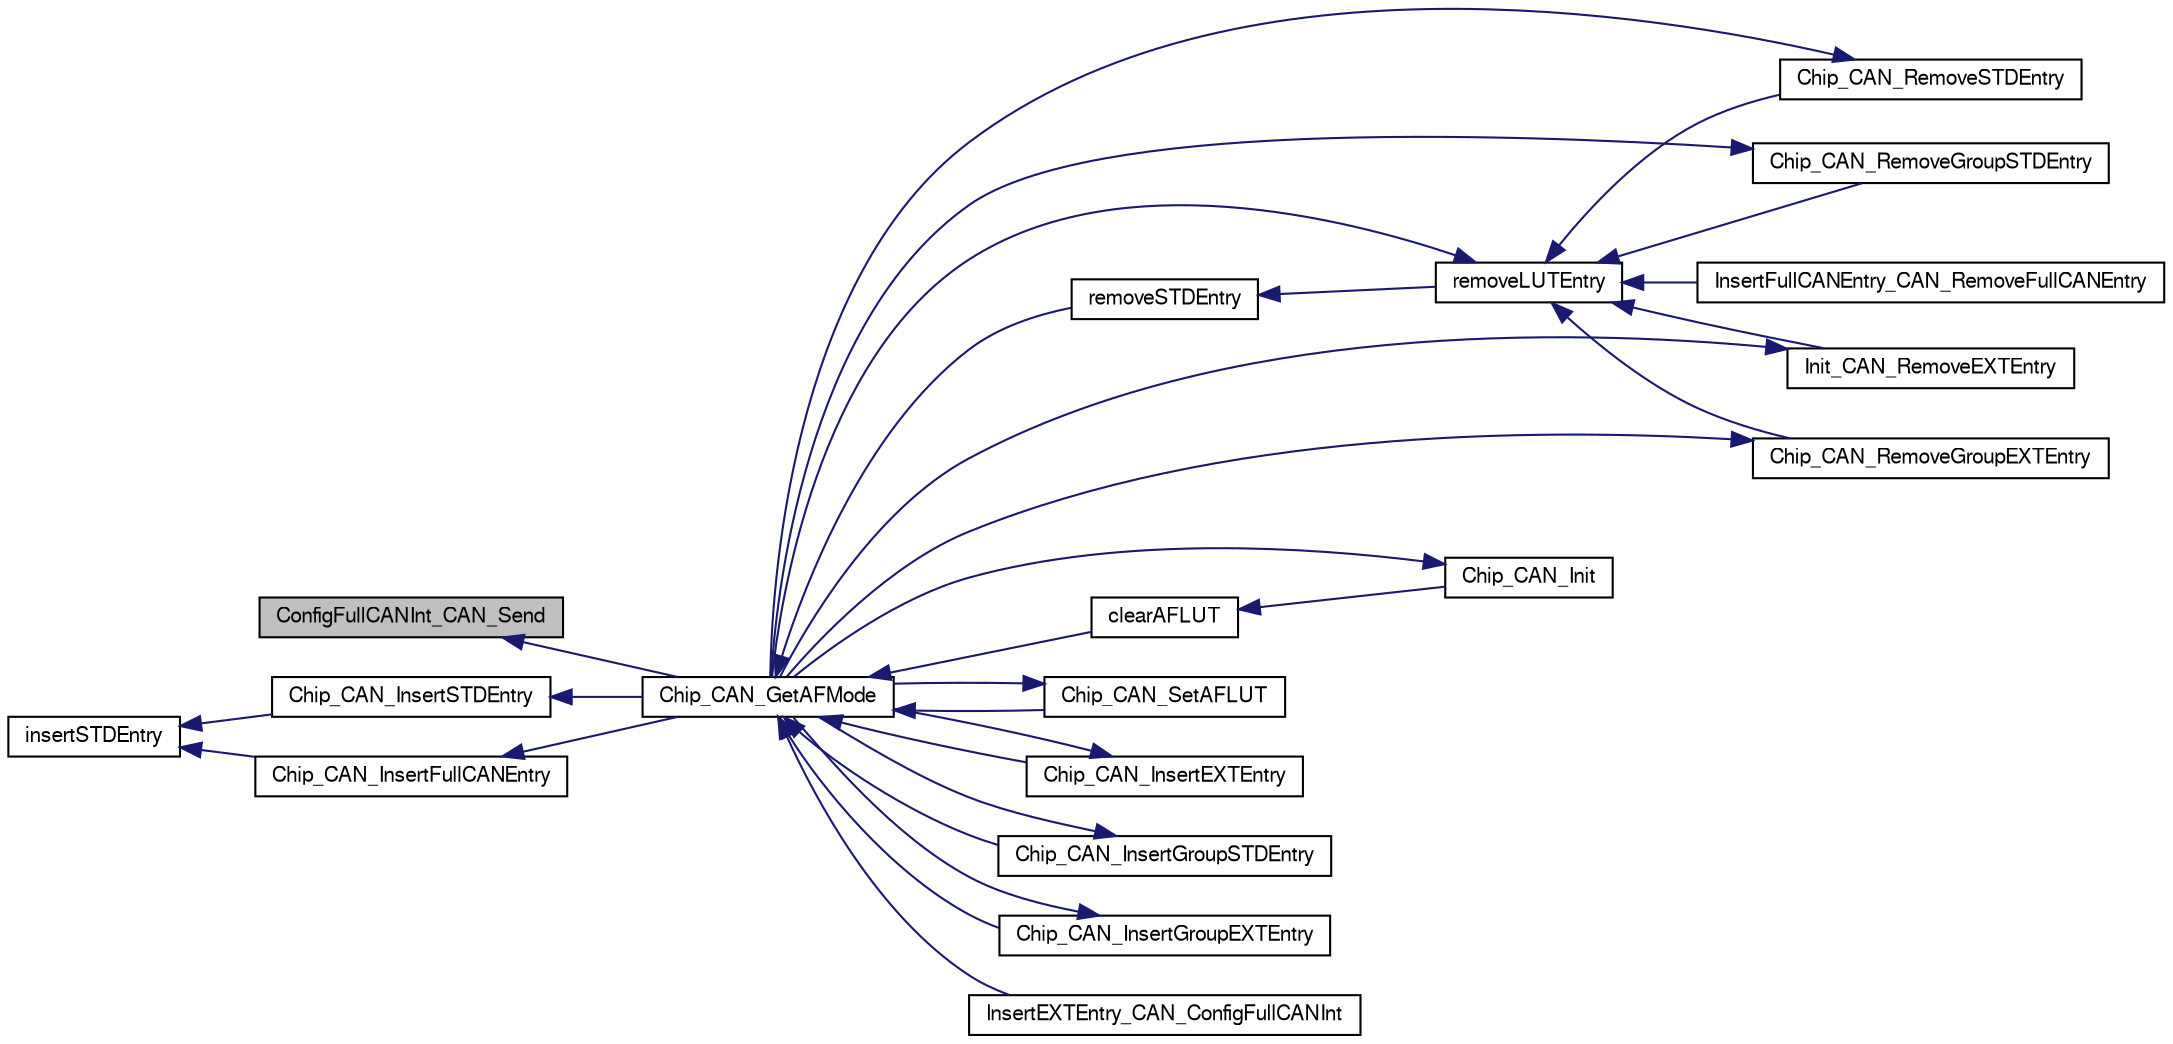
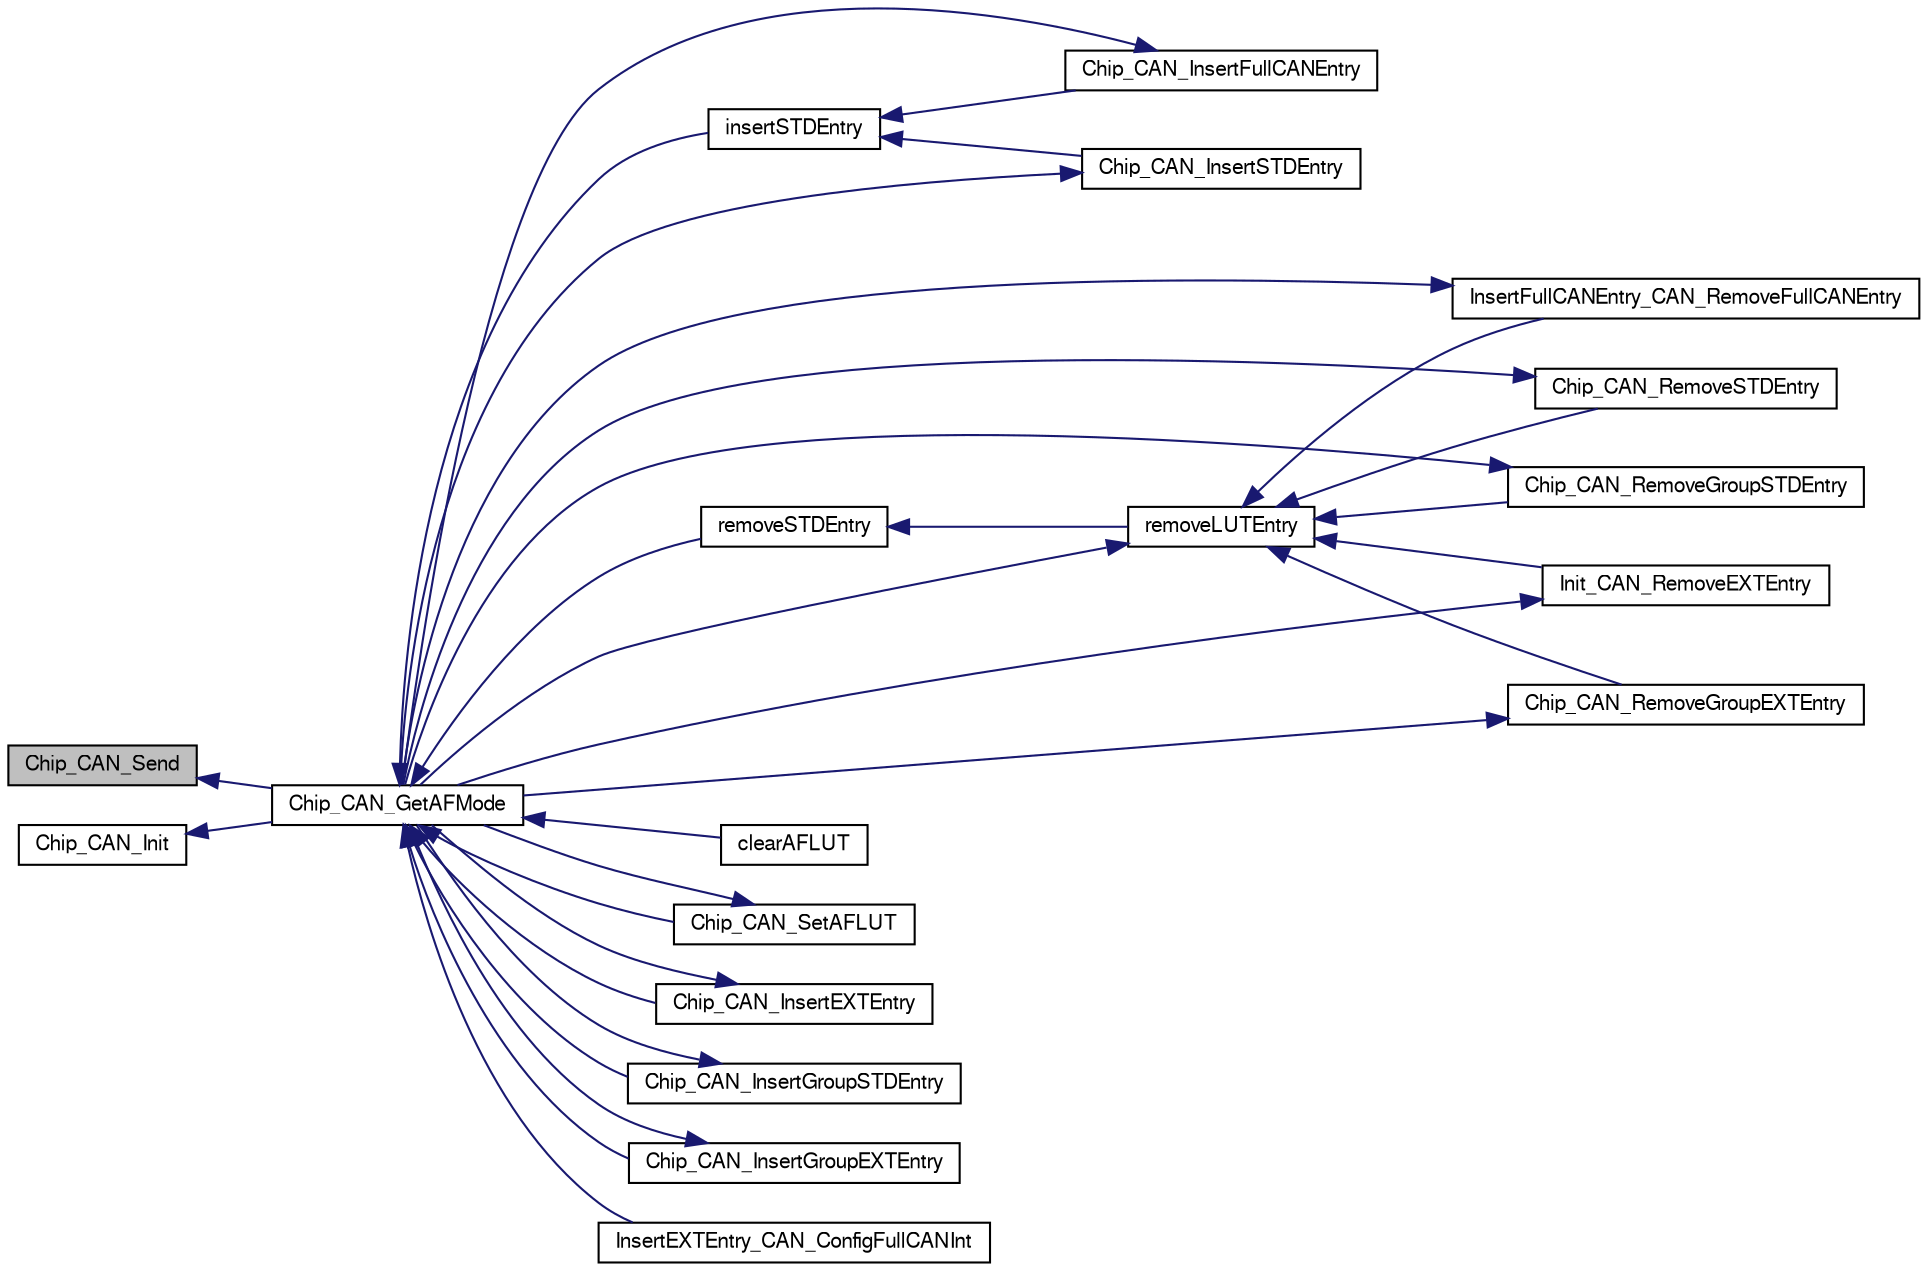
none -> (773, 309)
none -> (438, 485)
(1352, 597) -> none
(411, 617) -> (103, 765)
